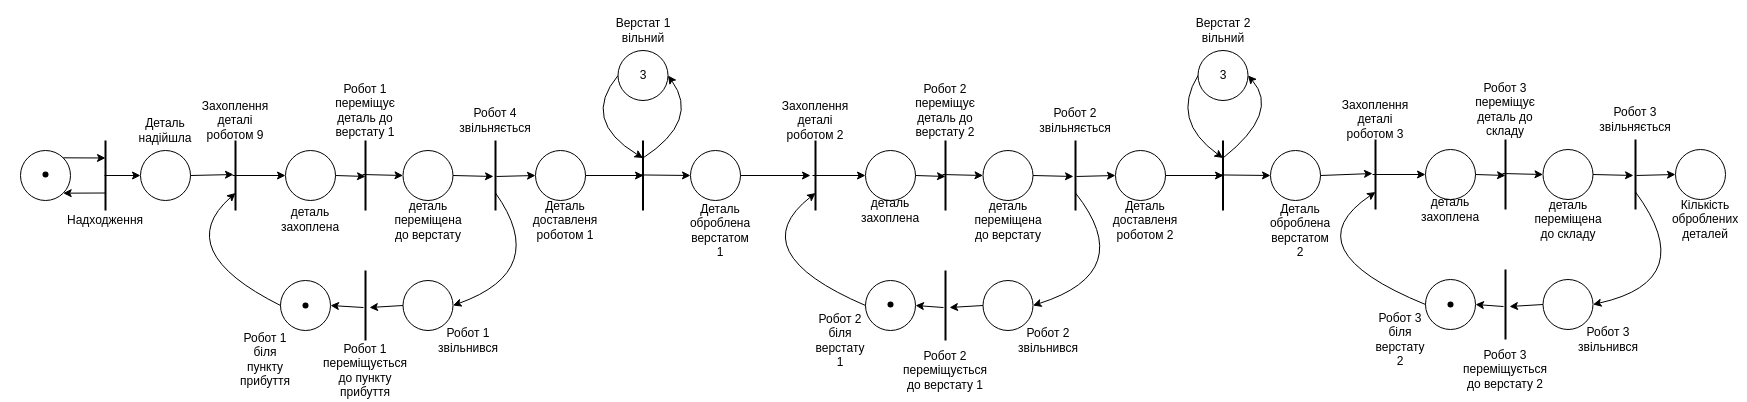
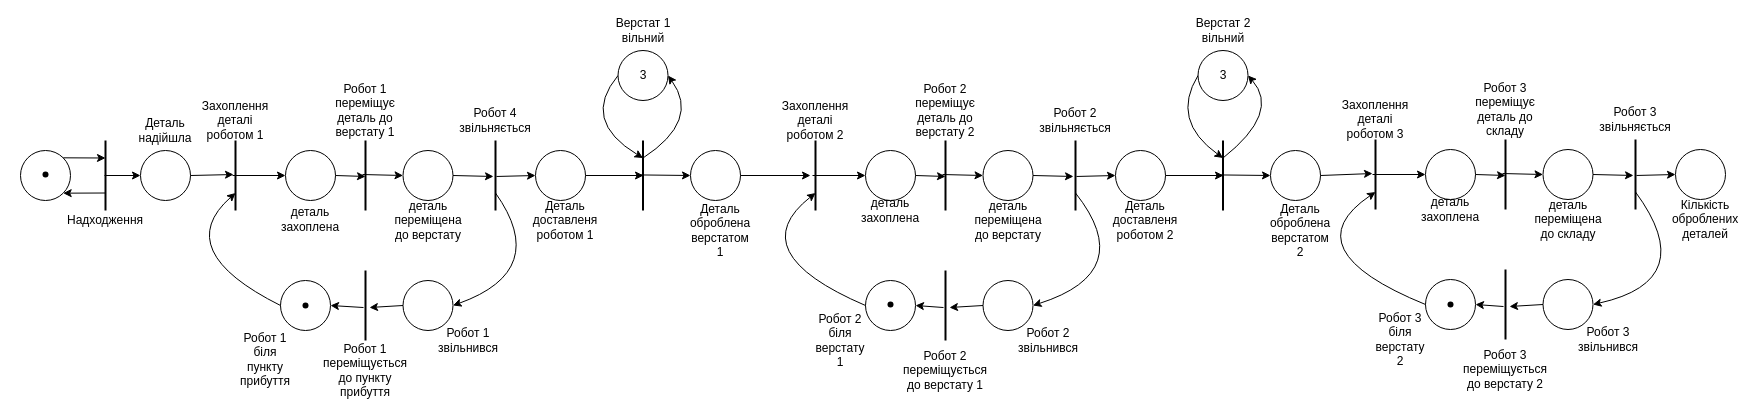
(236, 121) -> (236, 121)
